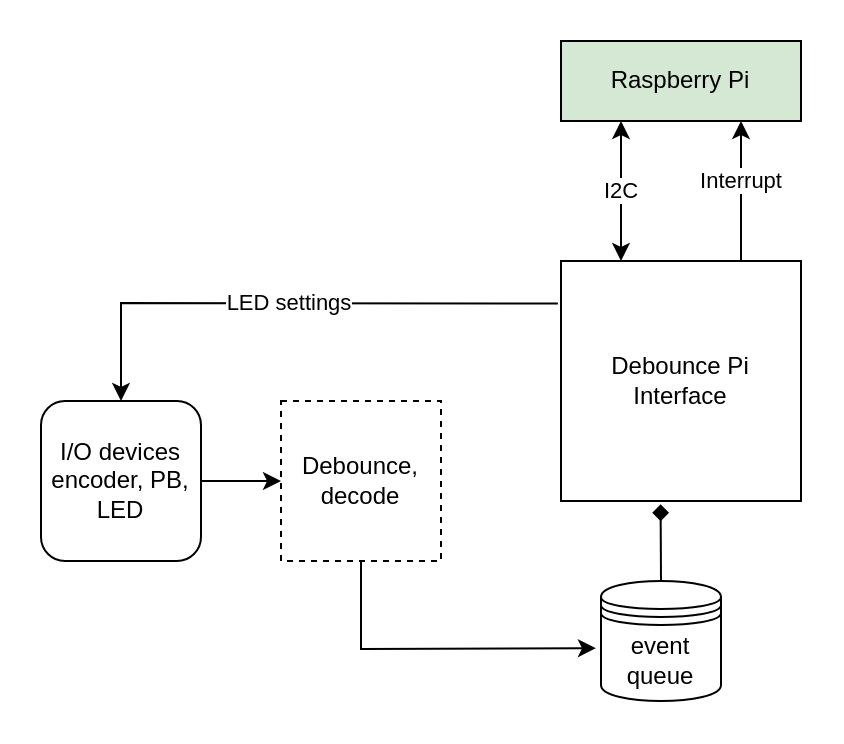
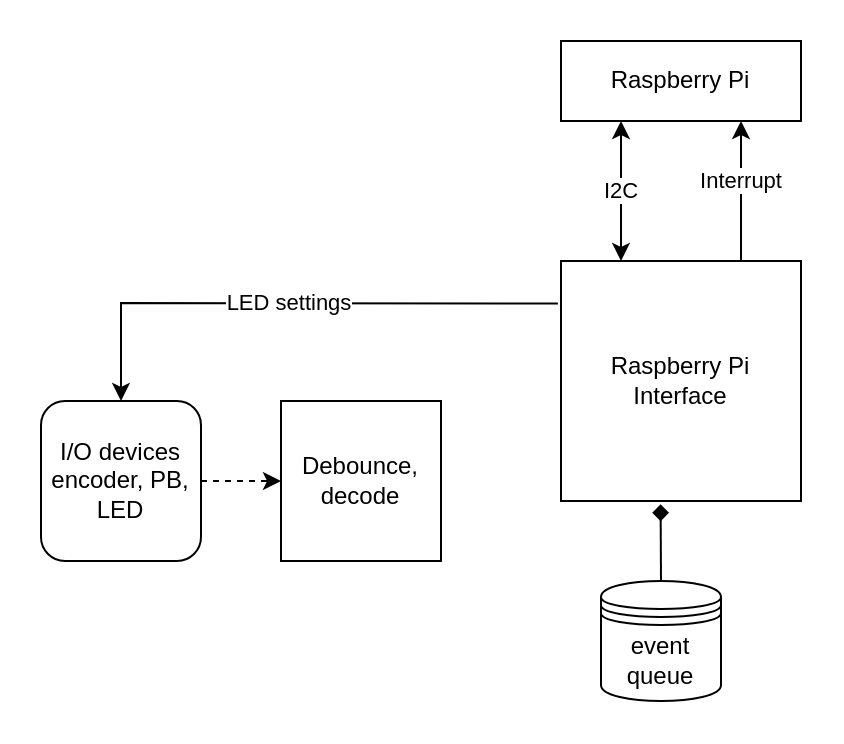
(681, 81) -> (681, 81)
(681, 381) -> (681, 381)
(233, 481) -> (233, 481)
(361, 481) -> (361, 481)
(428, 649) -> none
